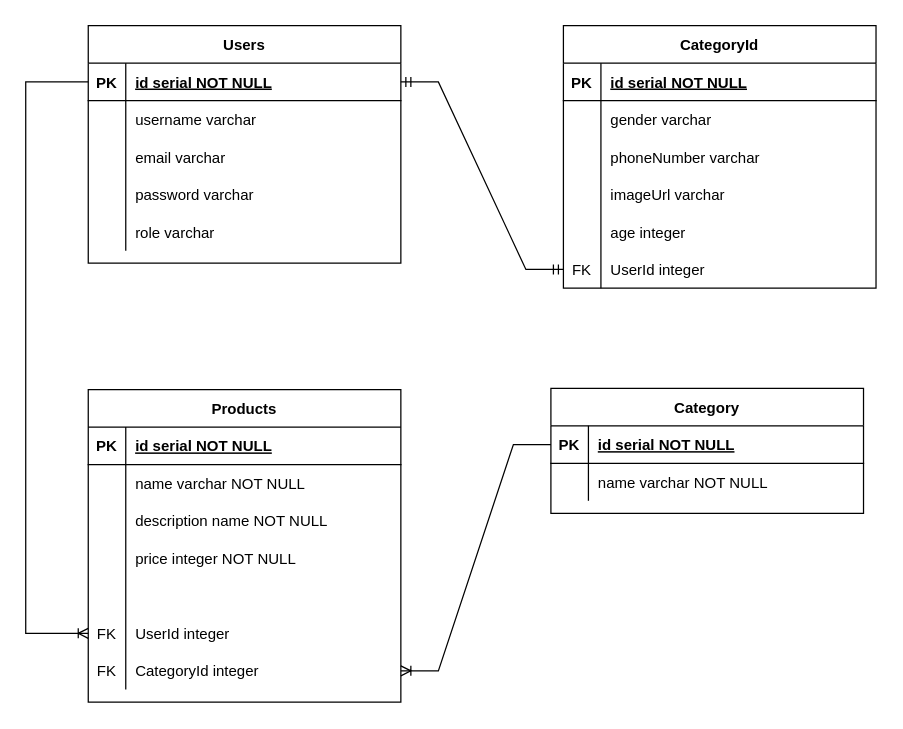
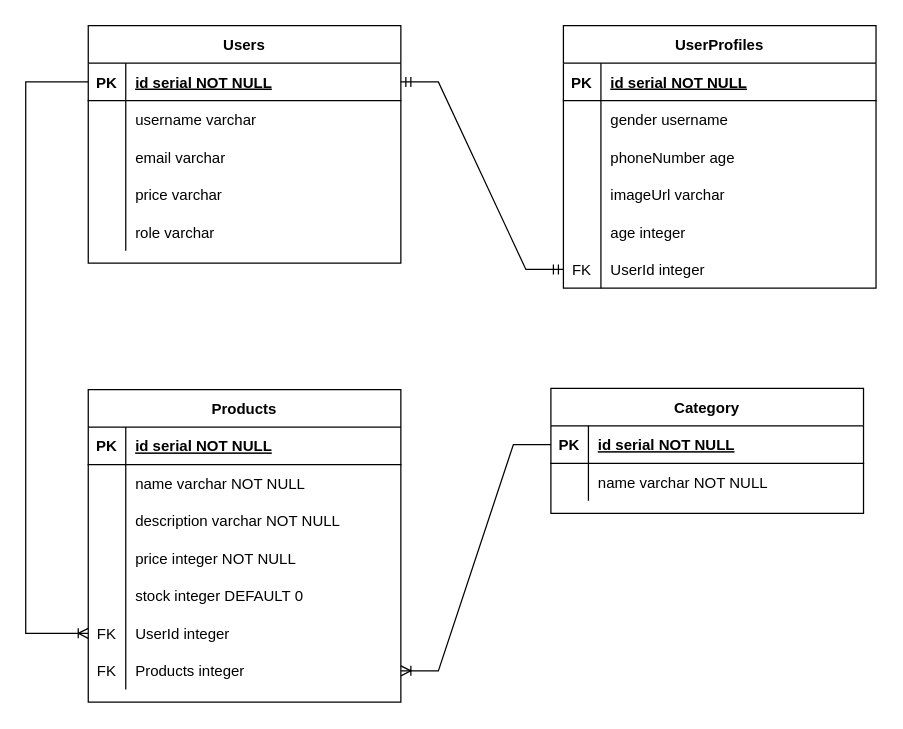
(719, 45) -> (719, 45)
(667, 120) -> (671, 120)
(688, 158) -> (671, 158)
(200, 195) -> (186, 195)
(230, 521) -> (243, 521)
none -> (263, 596)
(207, 671) -> (198, 671)
